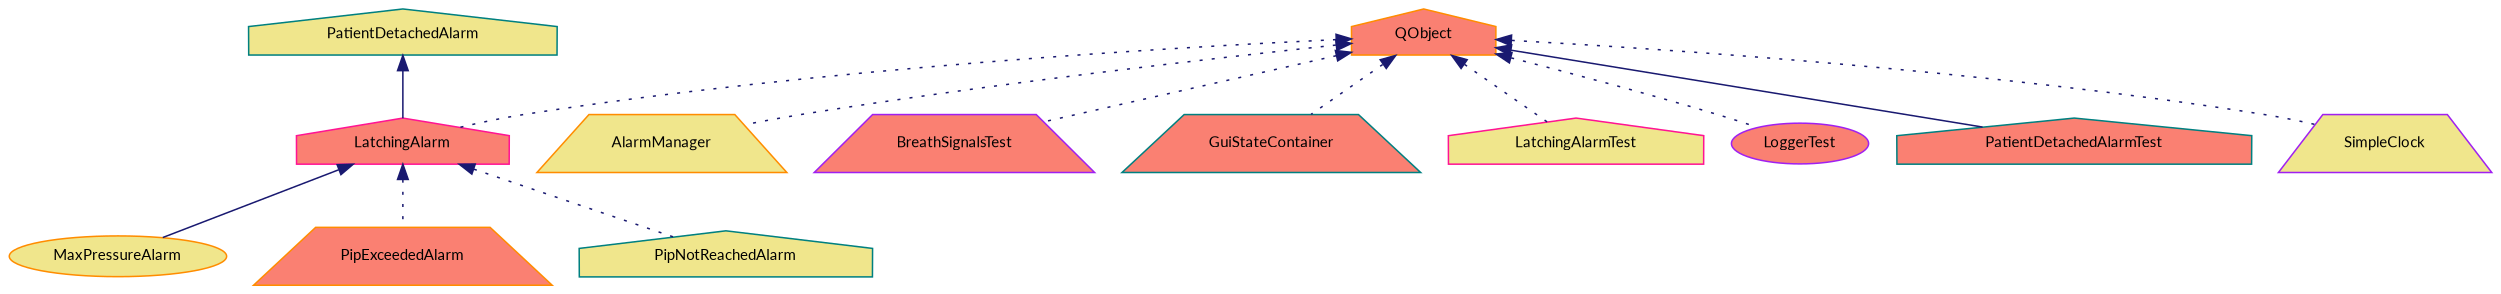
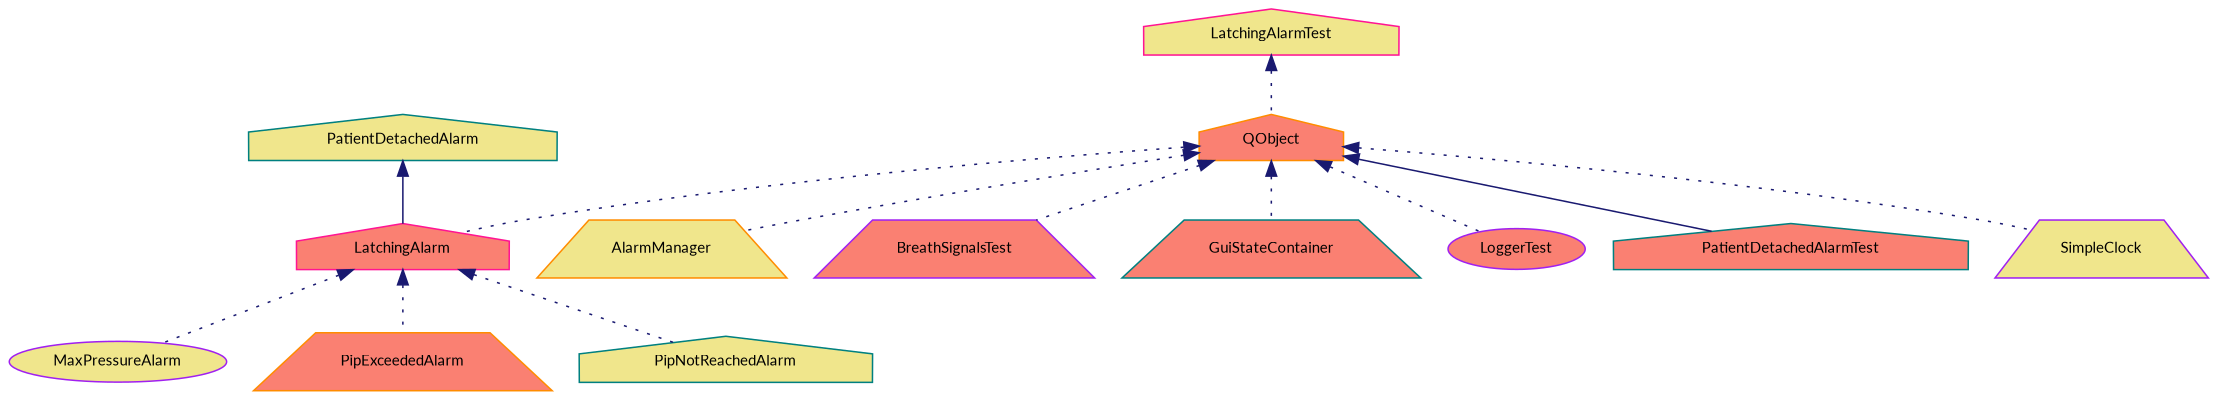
(1506, 93) -> (1271, 92)
(251, 204) -> (251, 309)
(118, 256) -> (118, 362)
